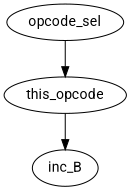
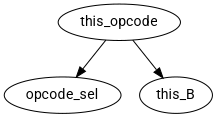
(65, 54) -> (94, 55)
(65, 168) -> (176, 95)
